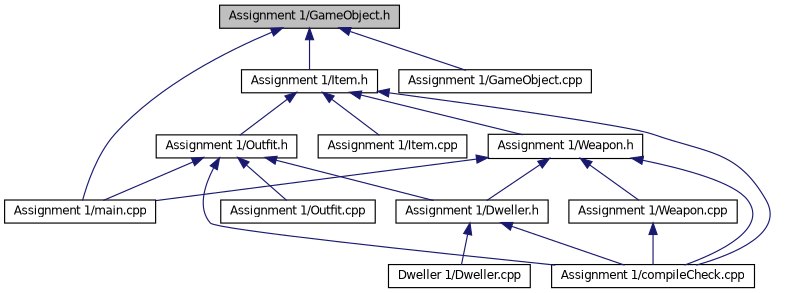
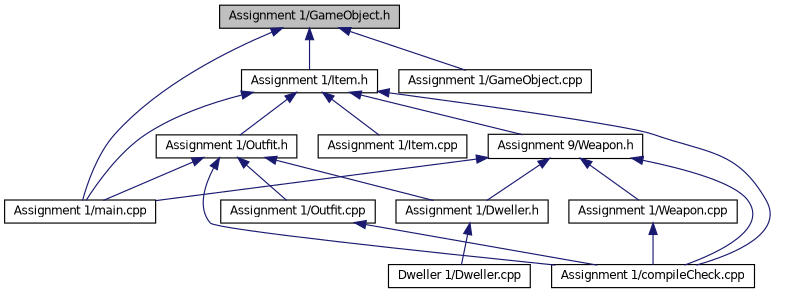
none -> (152, 131)
(565, 146) -> (565, 146)
(568, 246) -> (481, 245)
